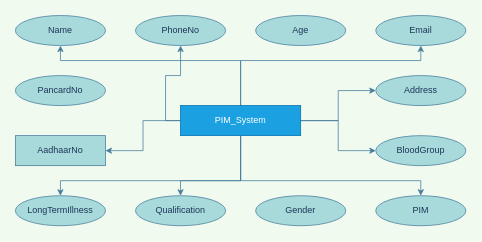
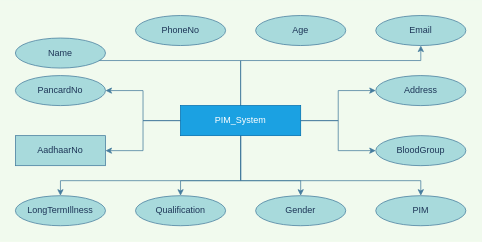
(60, 30) -> (60, 53)
(165, 77) -> (128, 90)
none -> (300, 187)
